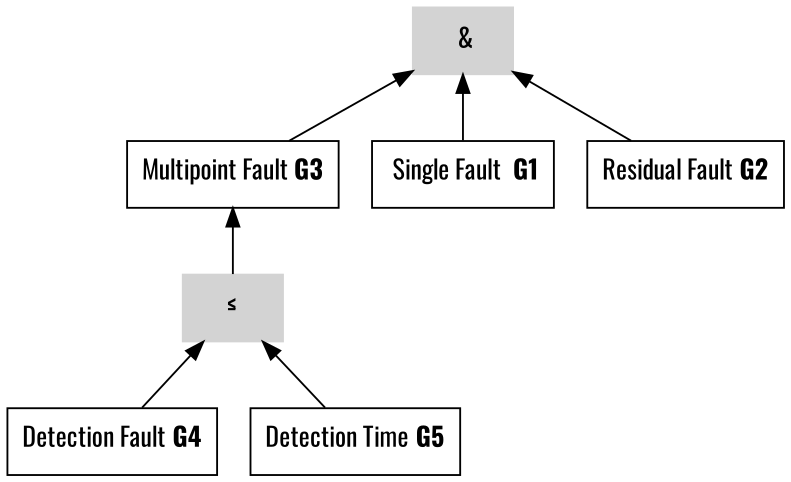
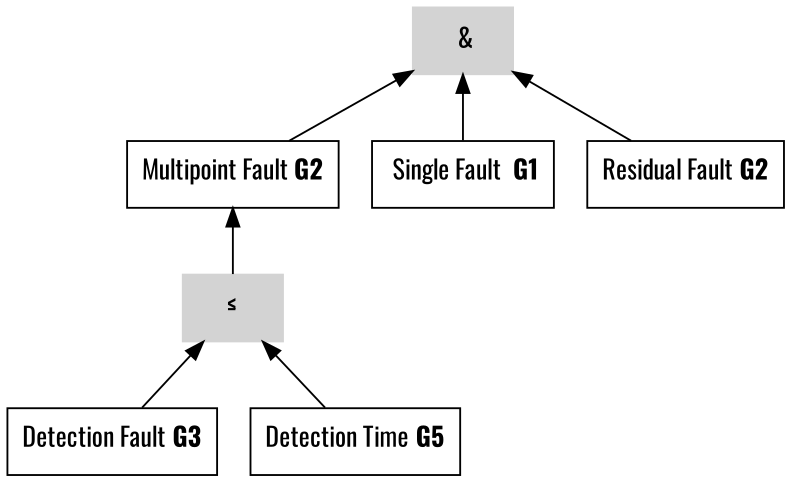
(309, 172) -> (309, 172)
(187, 439) -> (187, 439)
